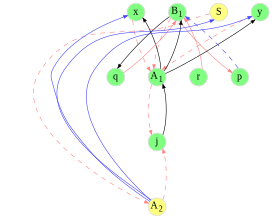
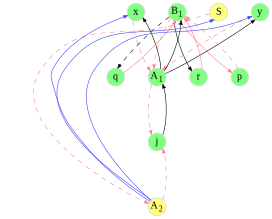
(142, 40) -> (142, 40)
none -> (181, 48)
(221, 48) -> (221, 48)
